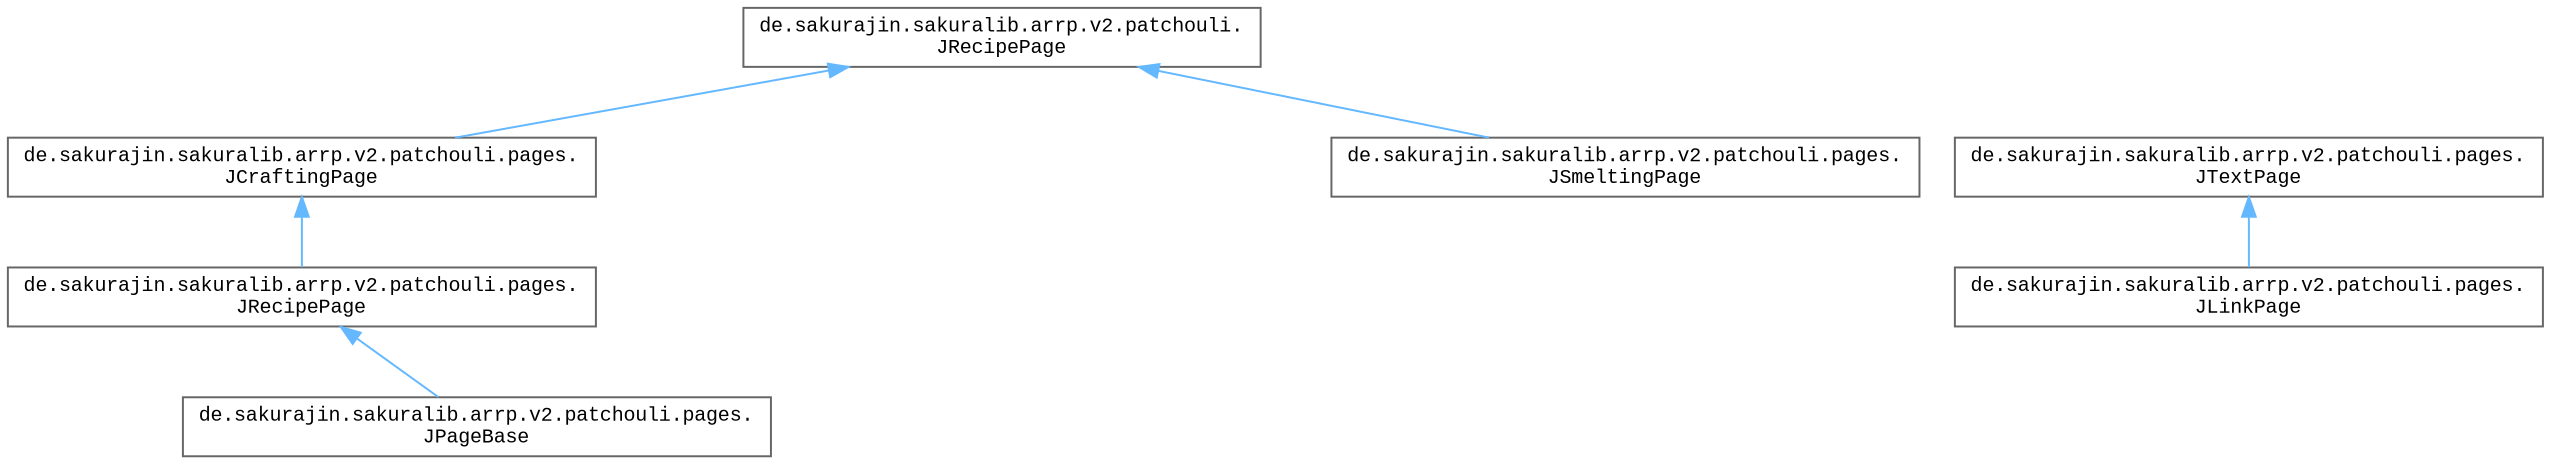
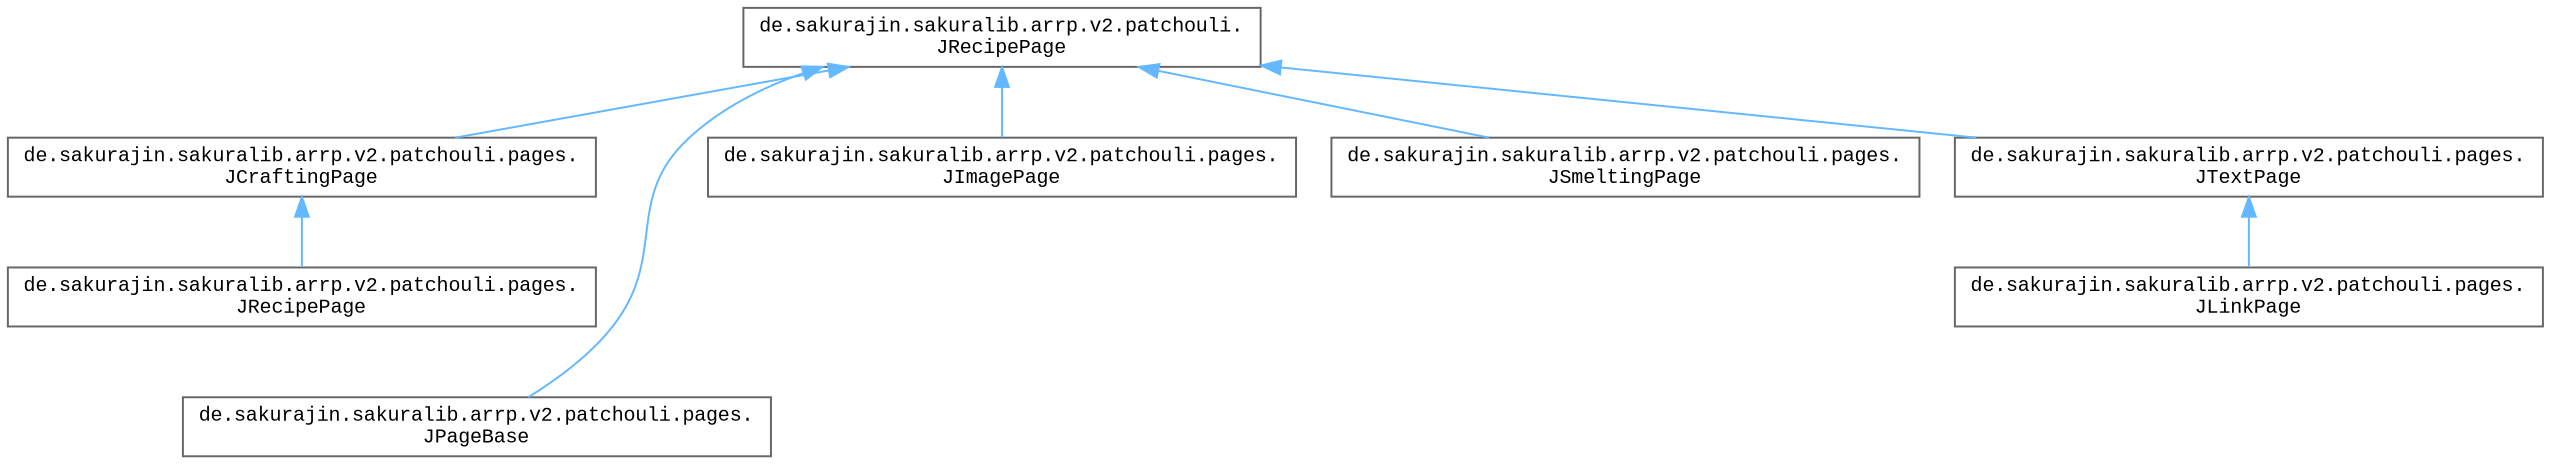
none -> (1629, 103)
none -> (1002, 167)
(398, 368) -> (648, 219)
